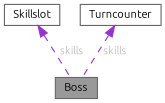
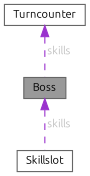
(57, 56) -> (45, 130)
